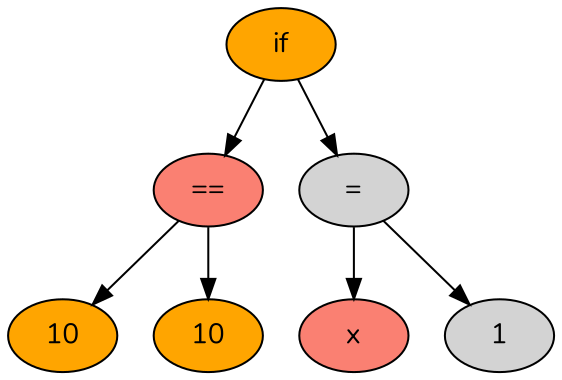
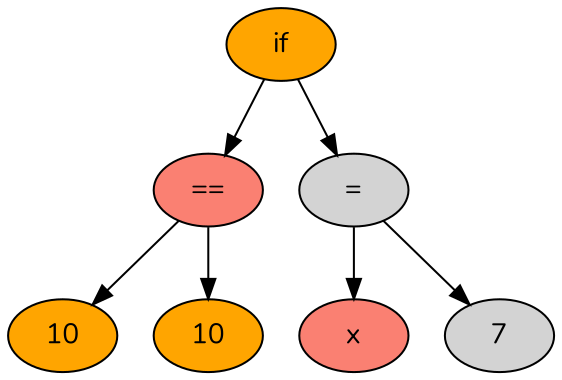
(499, 336) -> (499, 336)
